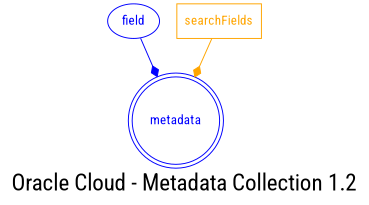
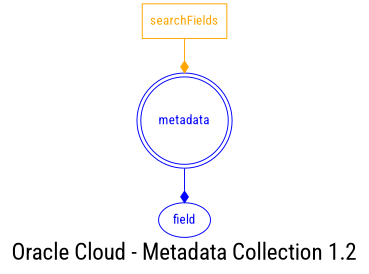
(147, 52) -> (185, 180)
